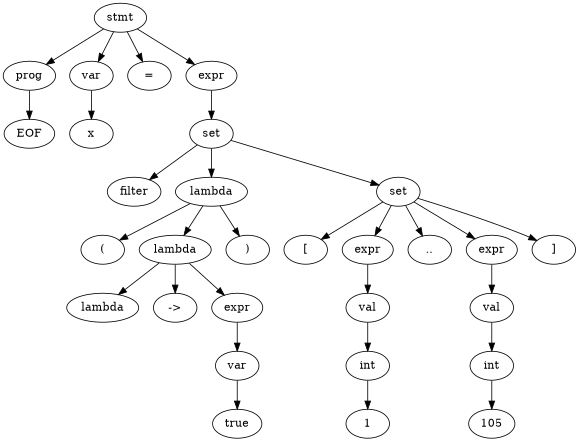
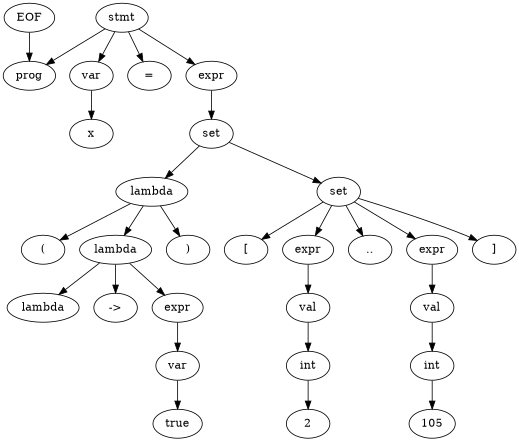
(29, 101) -> (29, 43)
(134, 192) -> none
(368, 424) -> (308, 424)
